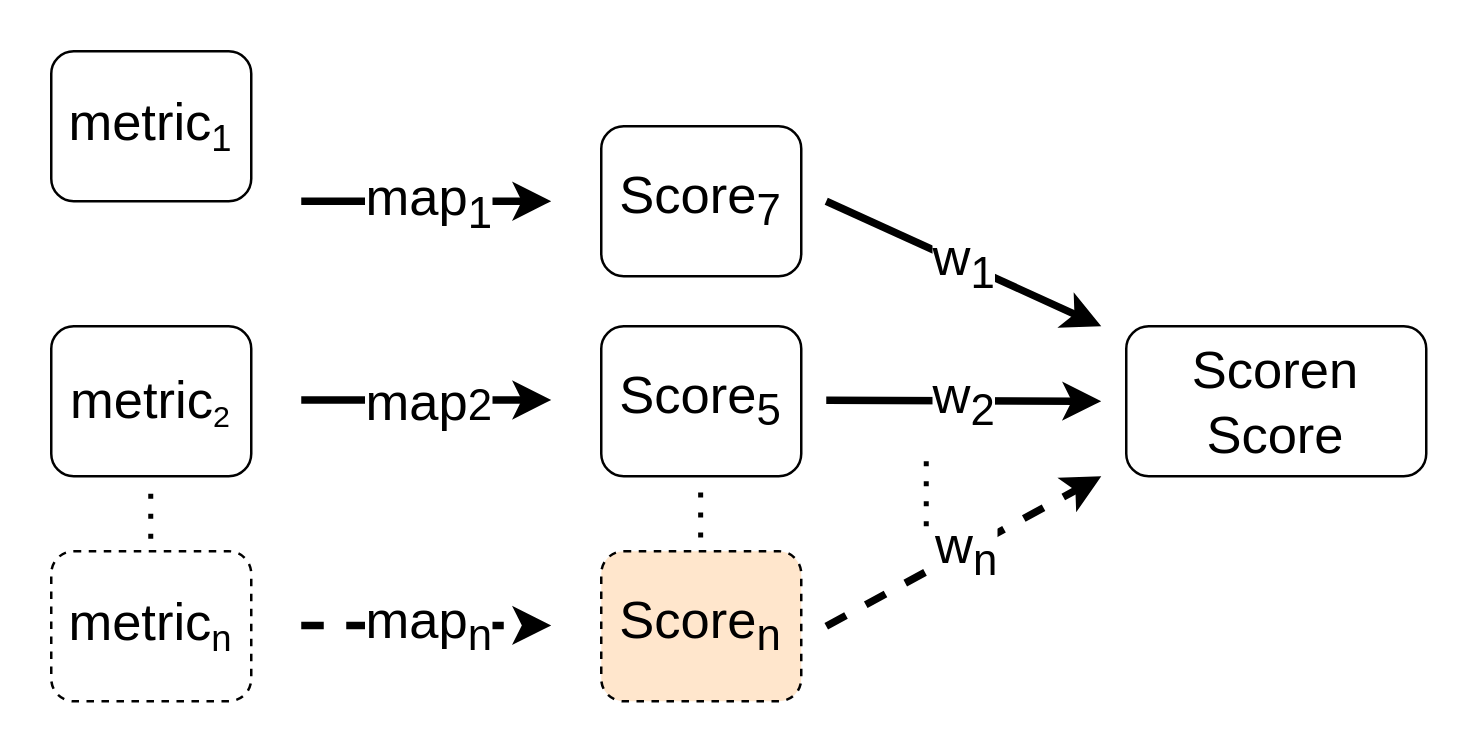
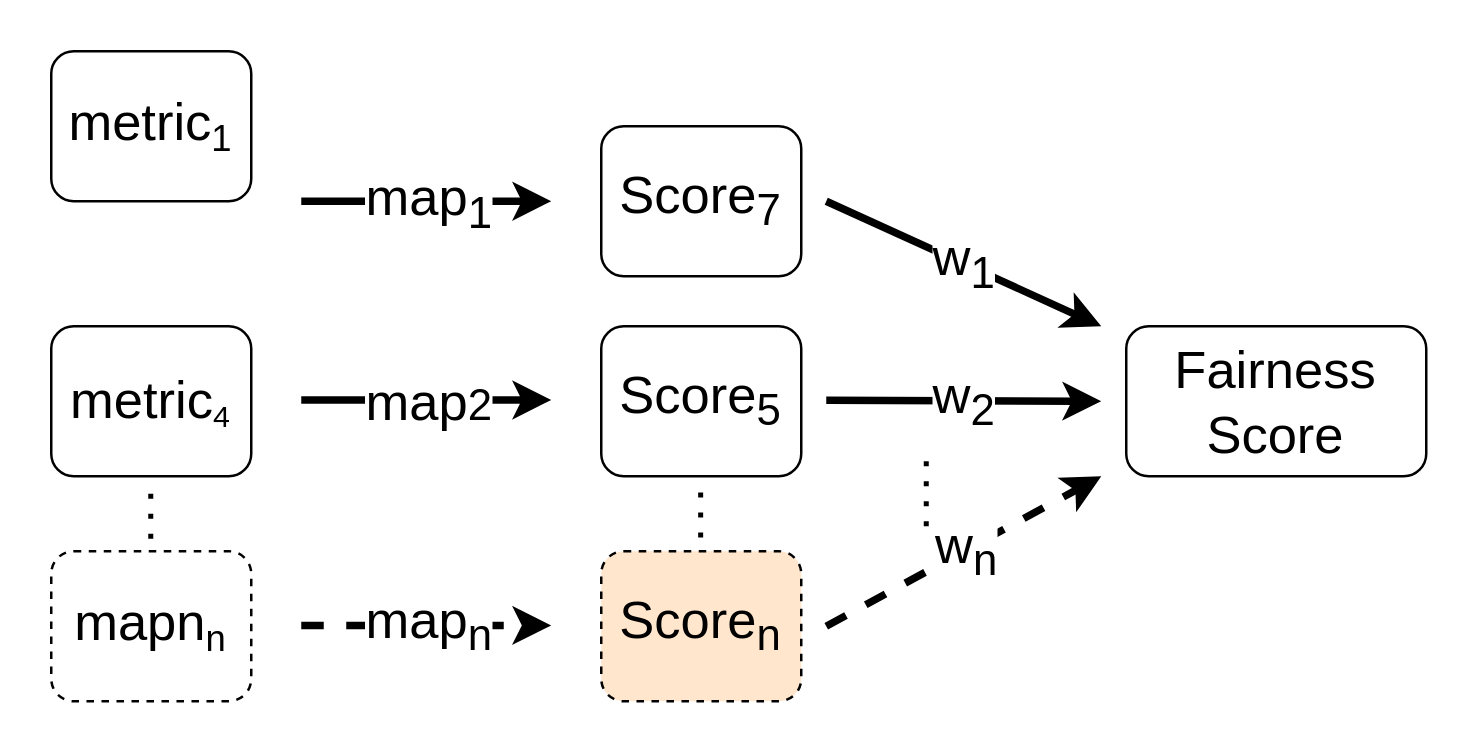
(151, 401) -> (151, 401)
(1276, 401) -> (1276, 401)
(151, 626) -> (151, 626)
